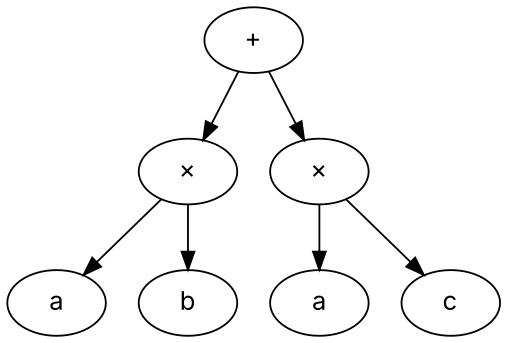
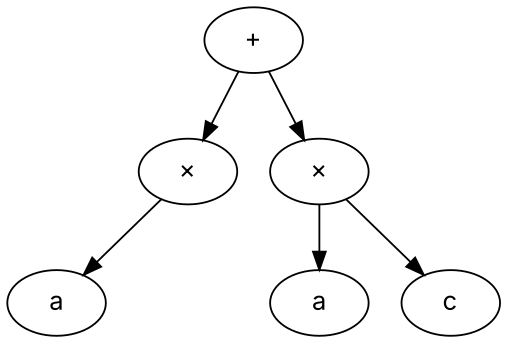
(188, 303) -> none
